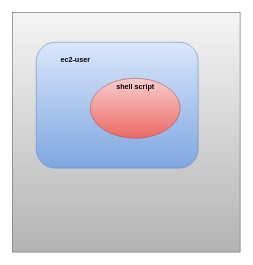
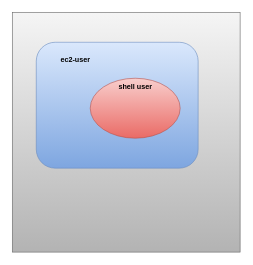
(136, 87) -> (136, 87)
